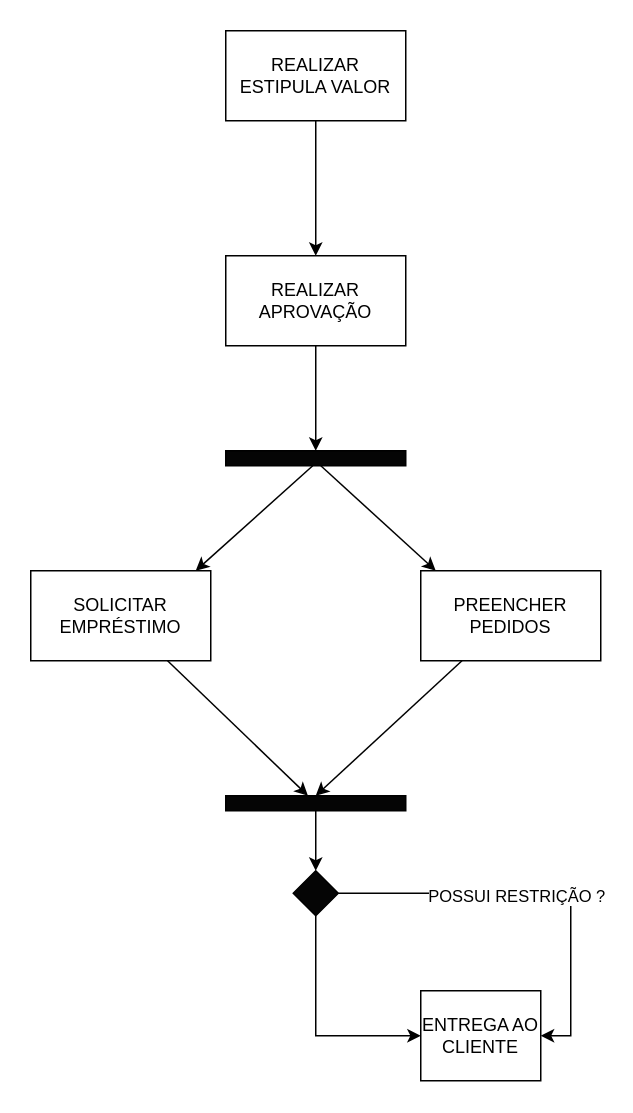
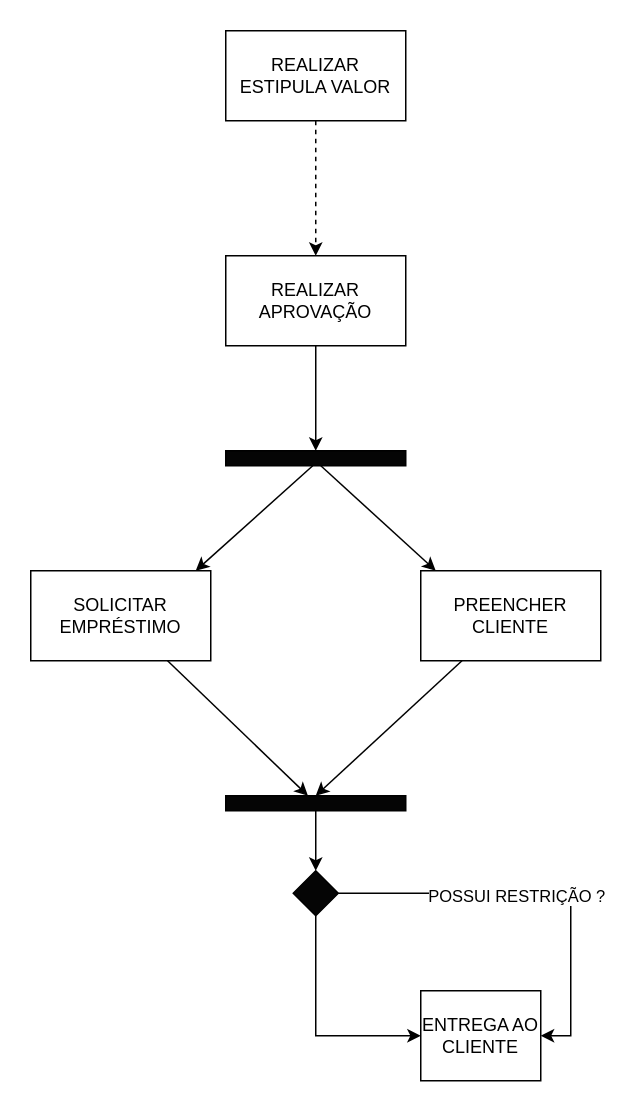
(316, 184) -> (316, 184)
(511, 616) -> (511, 616)
